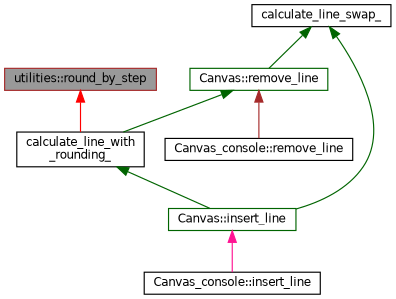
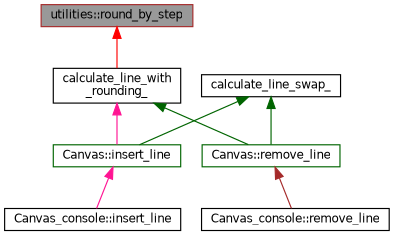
(173, 113) -> (206, 126)
(169, 190) -> (117, 130)
